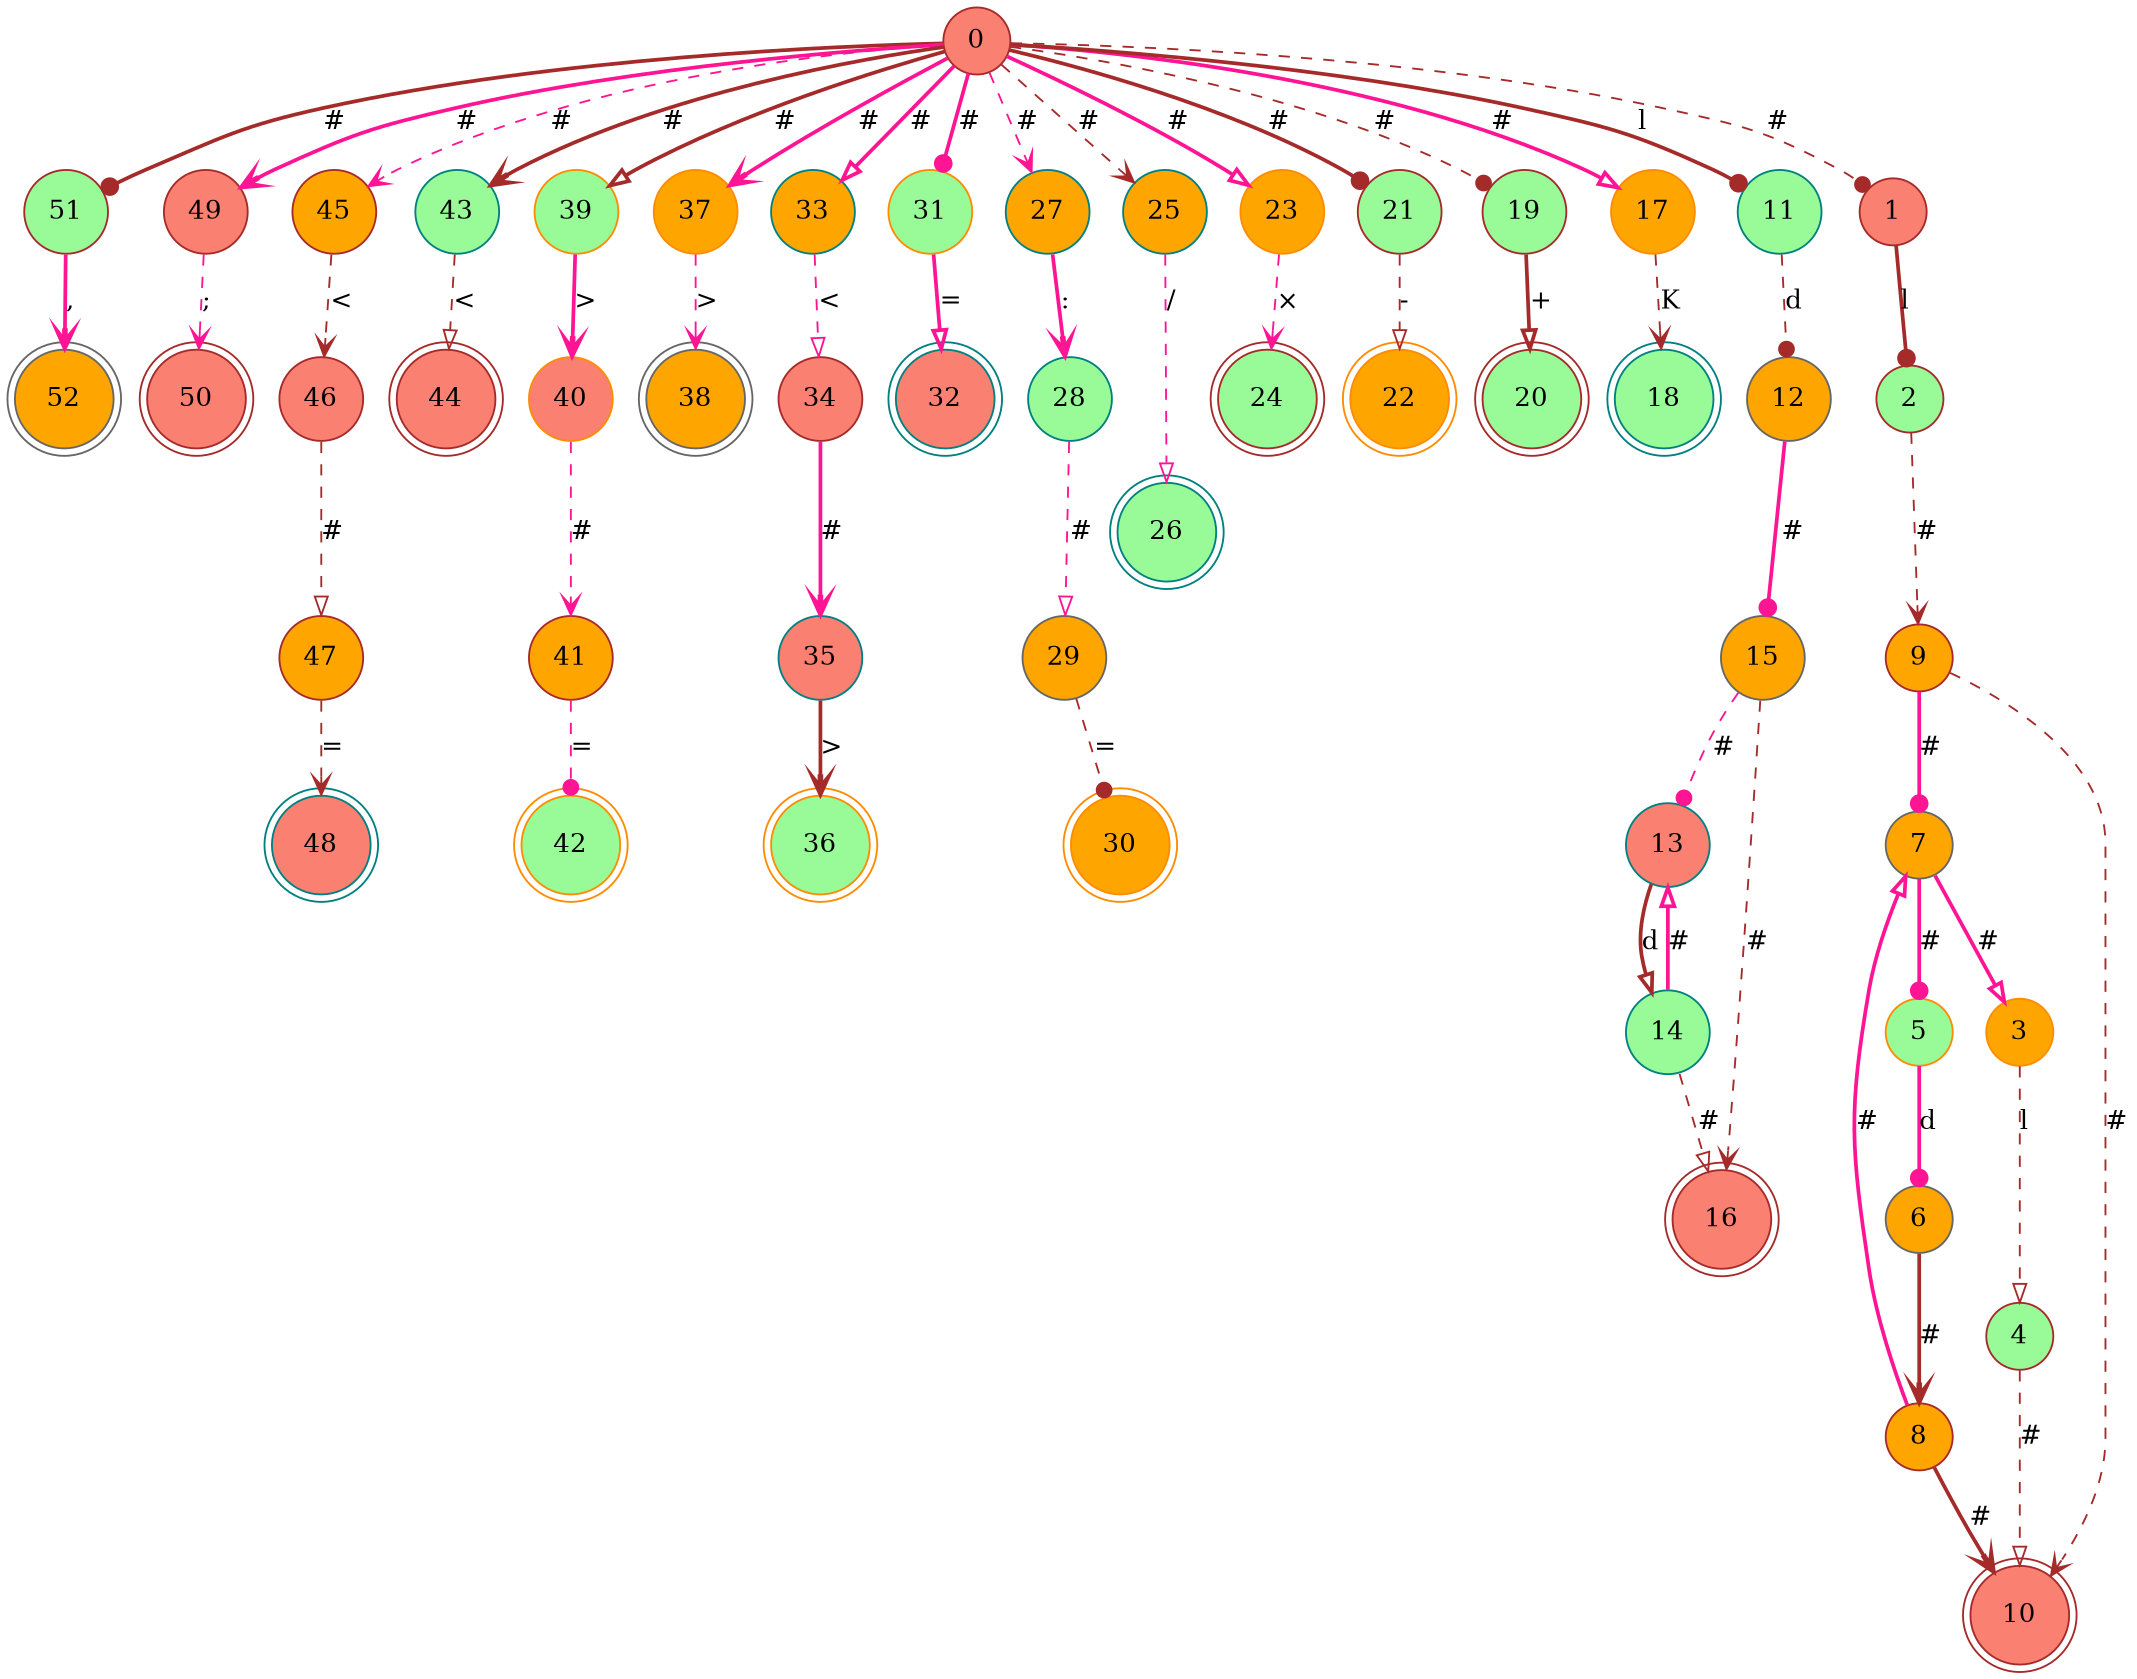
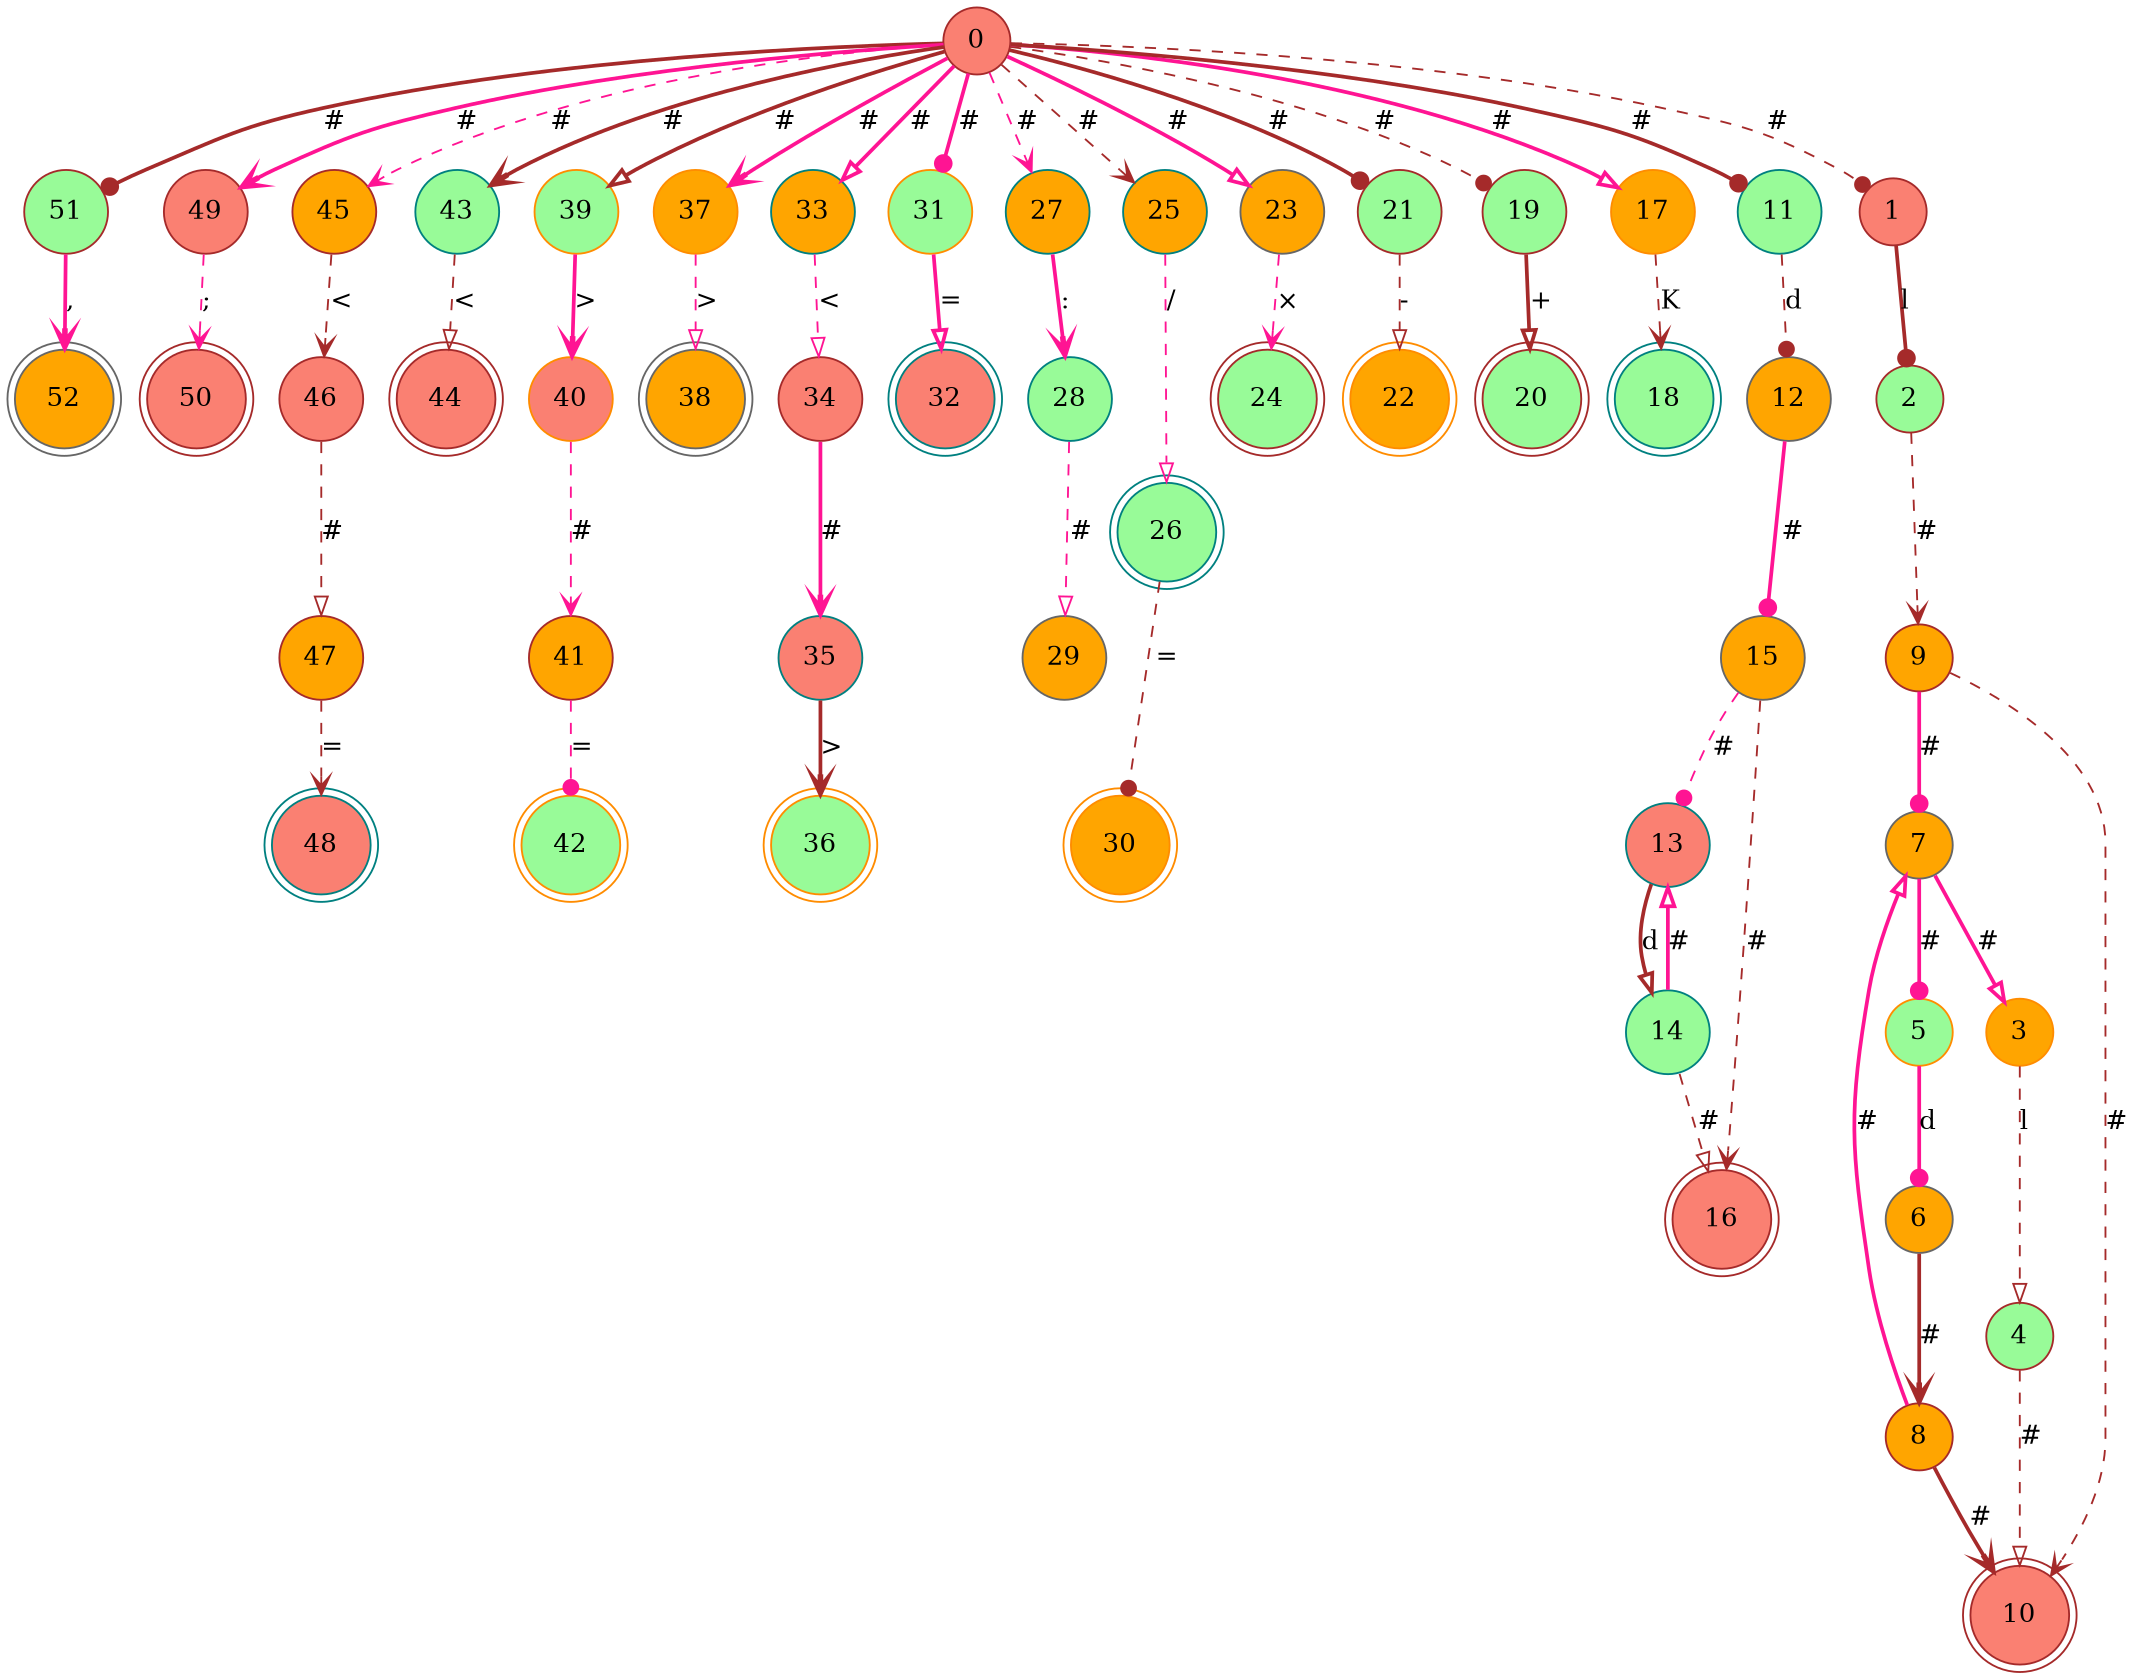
(1643, 122) -> (1643, 122)
(1282, 212) -> (1282, 212)
(696, 292) -> (696, 292)
(1089, 741) -> (1145, 681)
